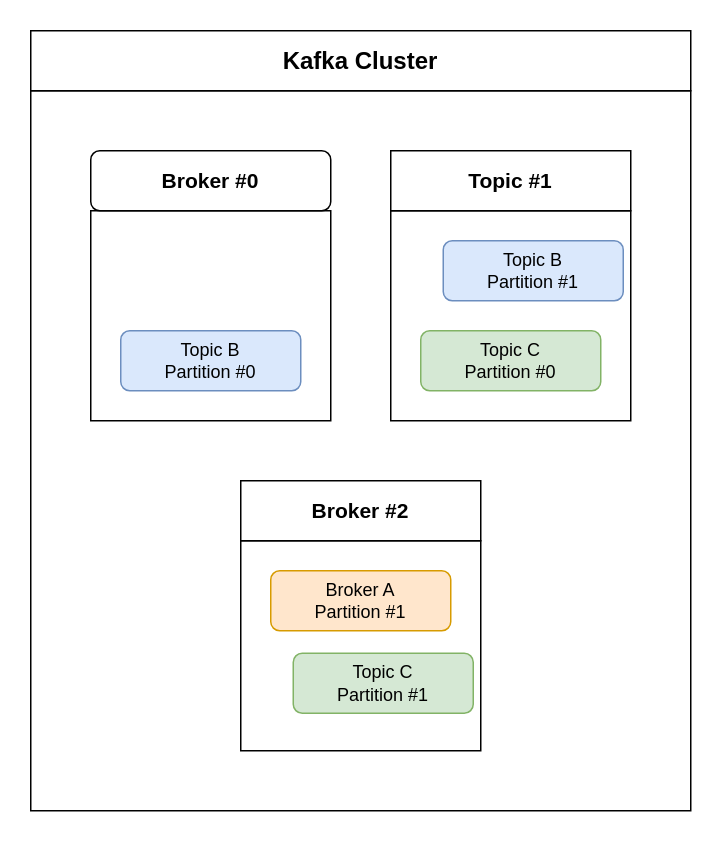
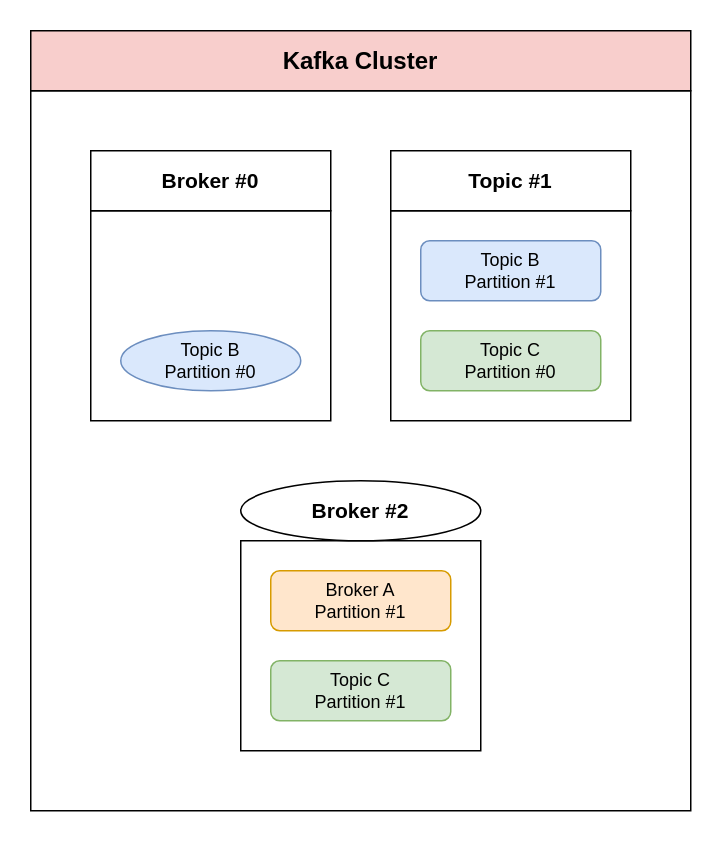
(361, 61) -> (361, 61)
(211, 181) -> (211, 181)
(533, 271) -> (511, 271)
(211, 361) -> (211, 361)
(361, 511) -> (361, 511)
(383, 683) -> (361, 691)
